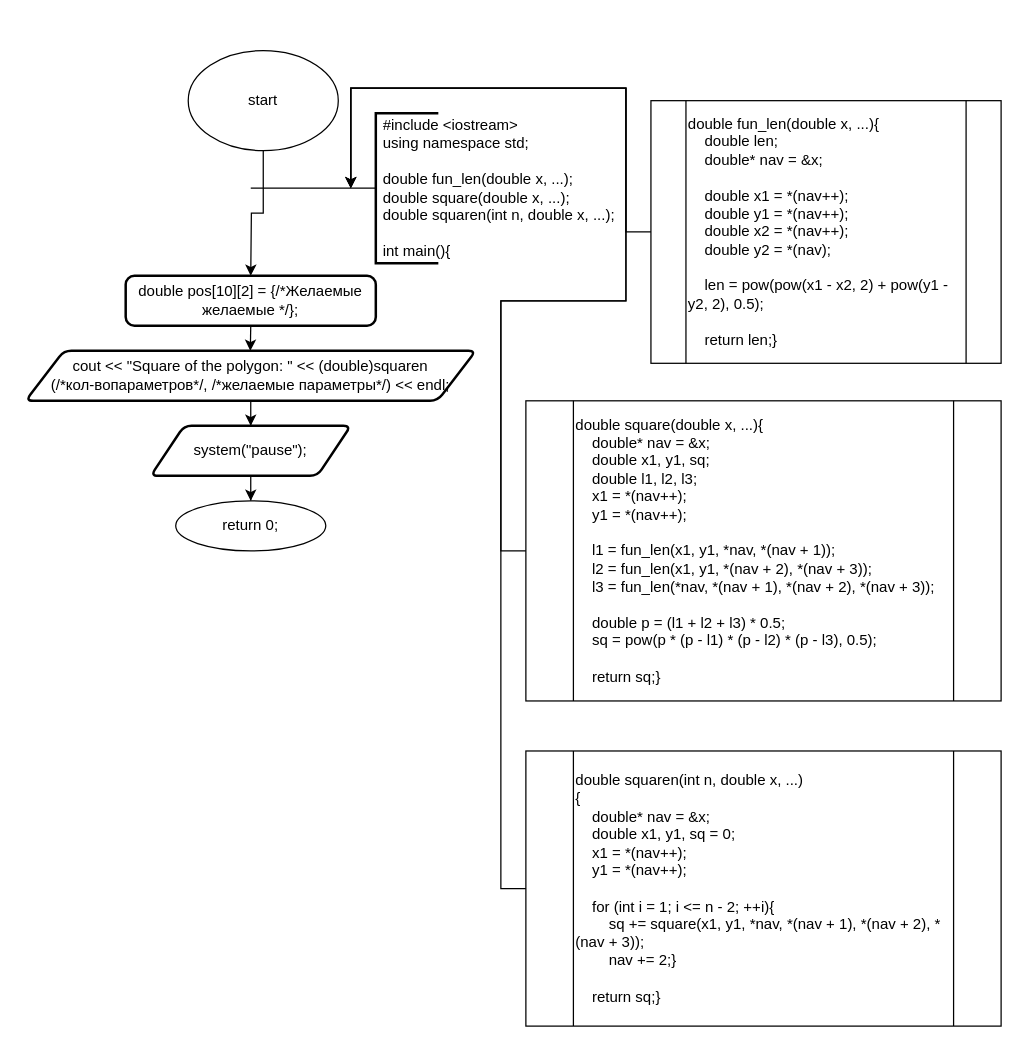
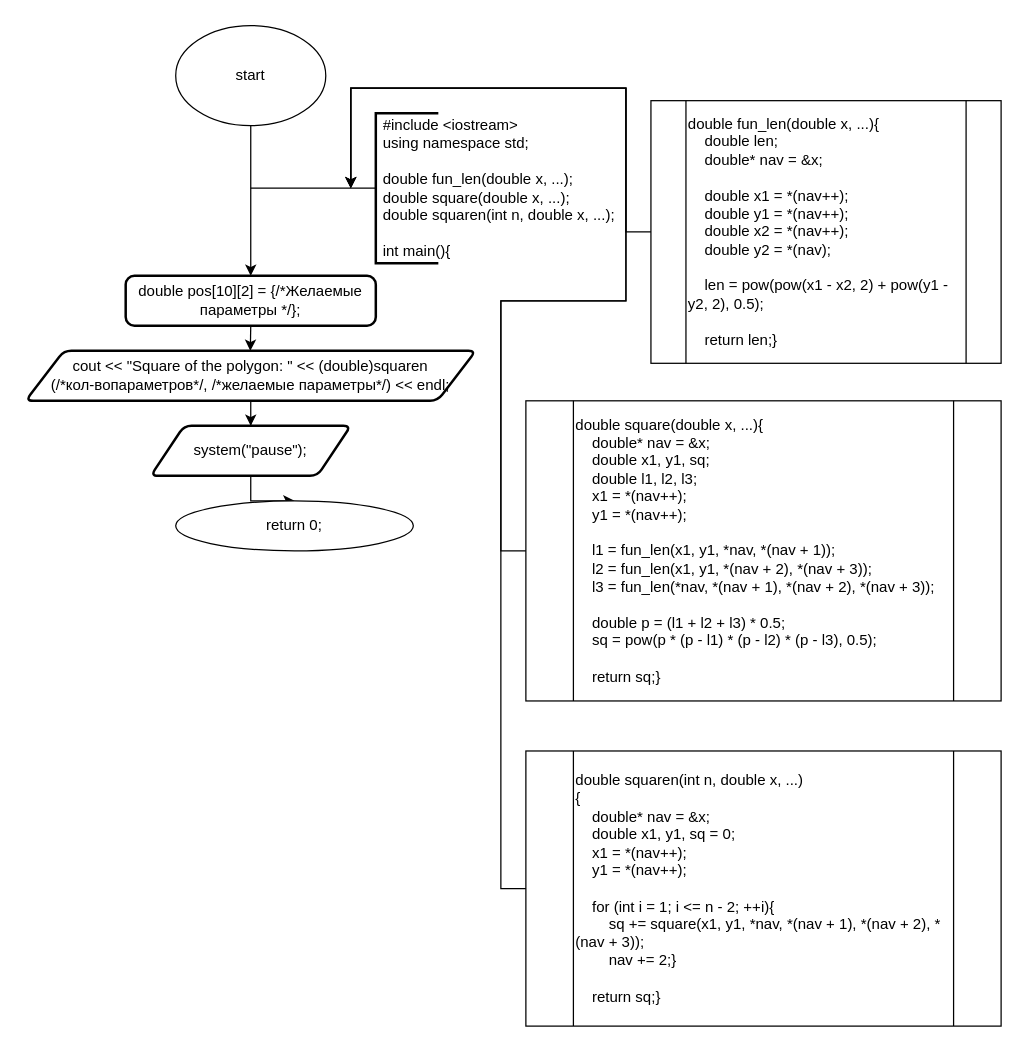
(263, 101) -> (251, 76)
(251, 301) -> (251, 301)
(251, 526) -> (294, 526)
